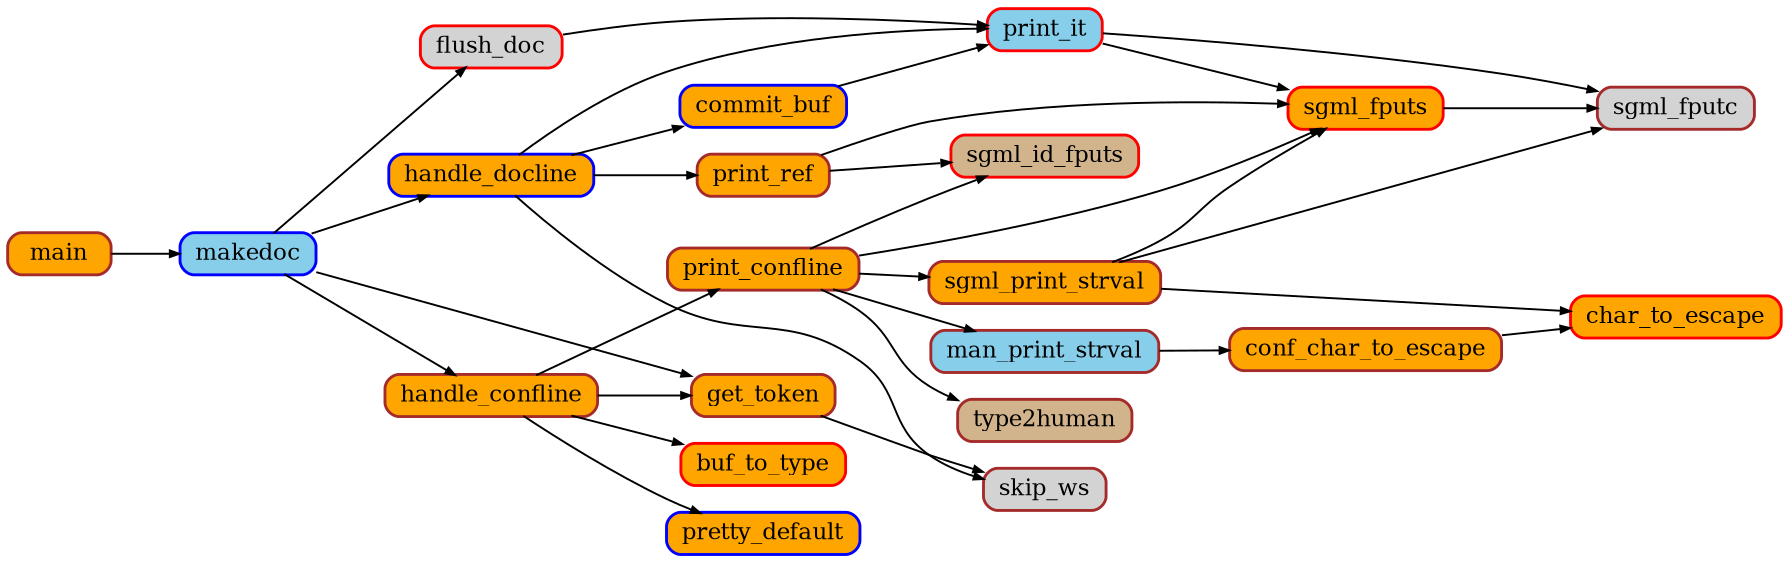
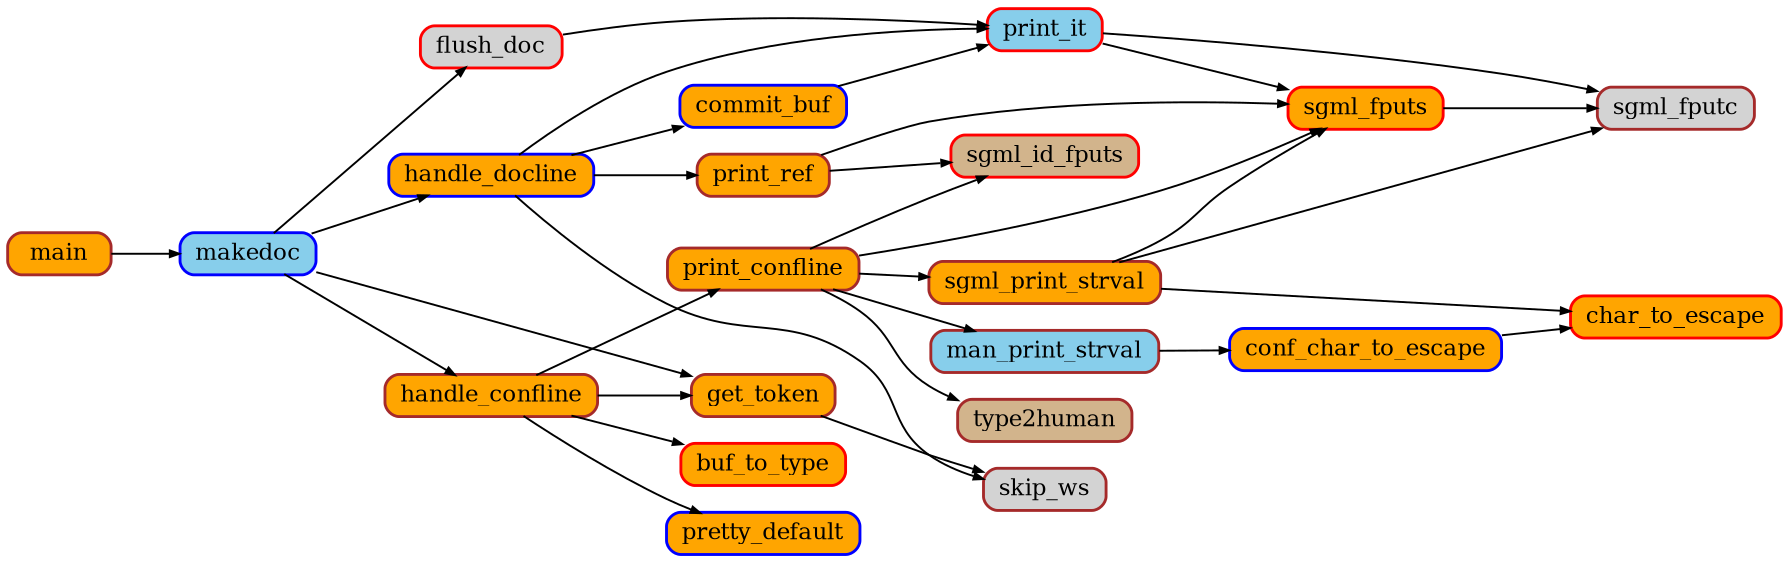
(1366, 350) -> (1366, 350)
